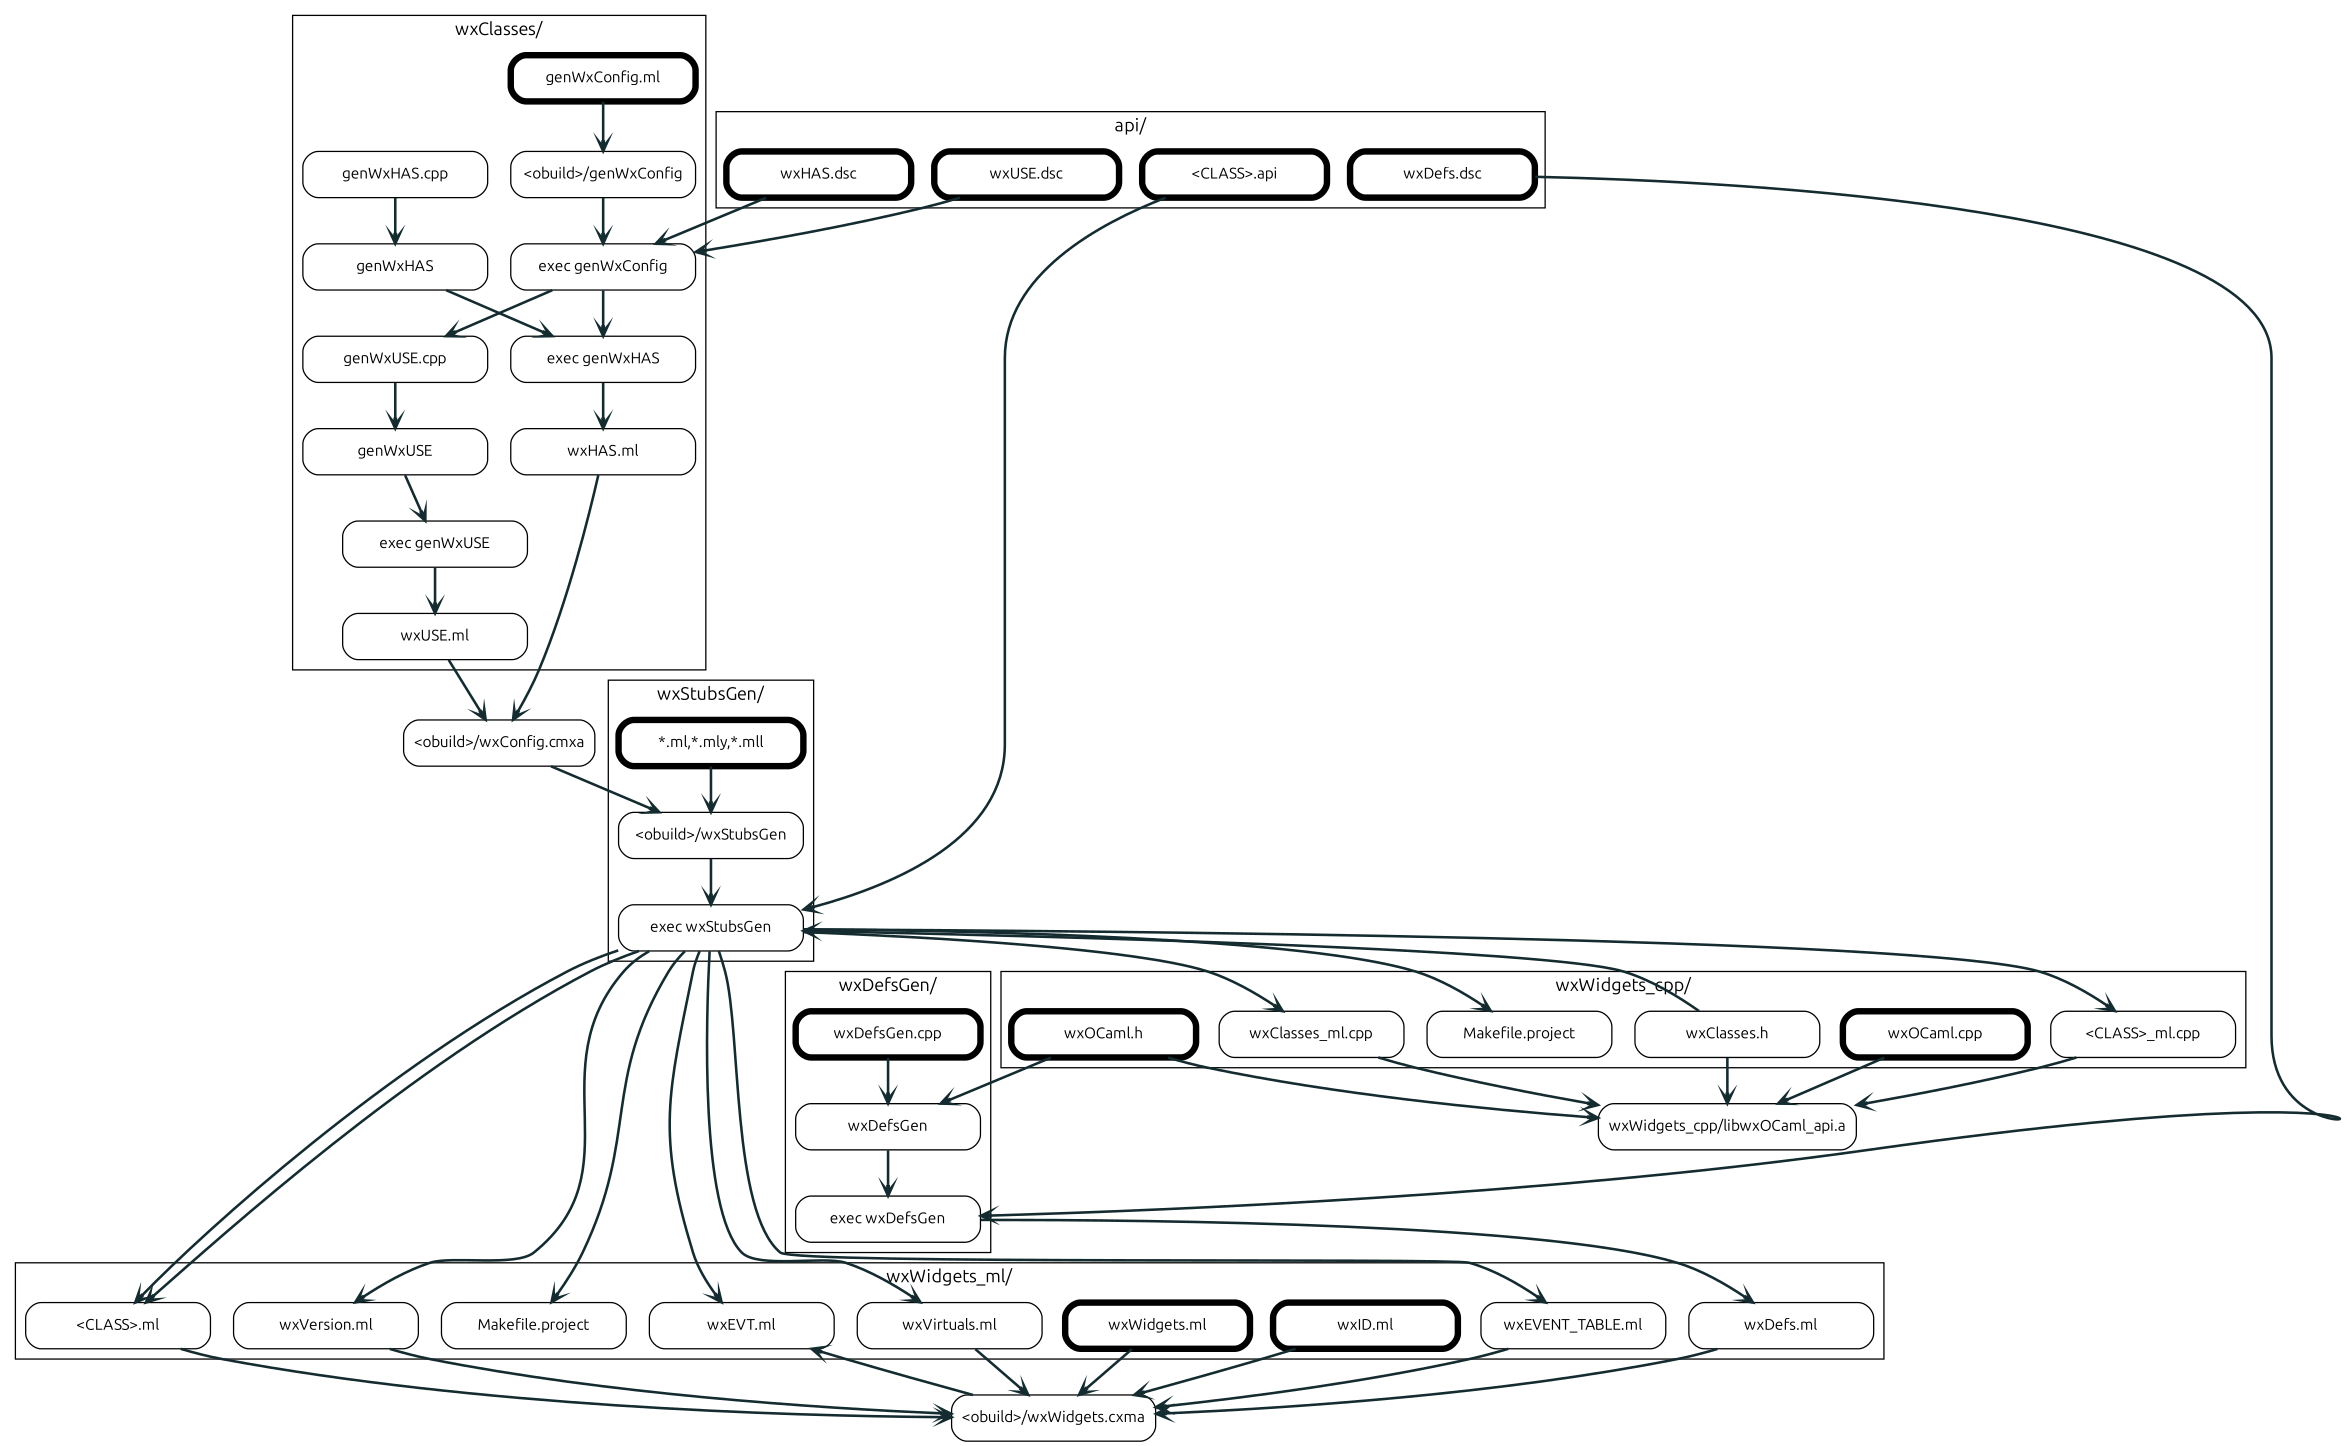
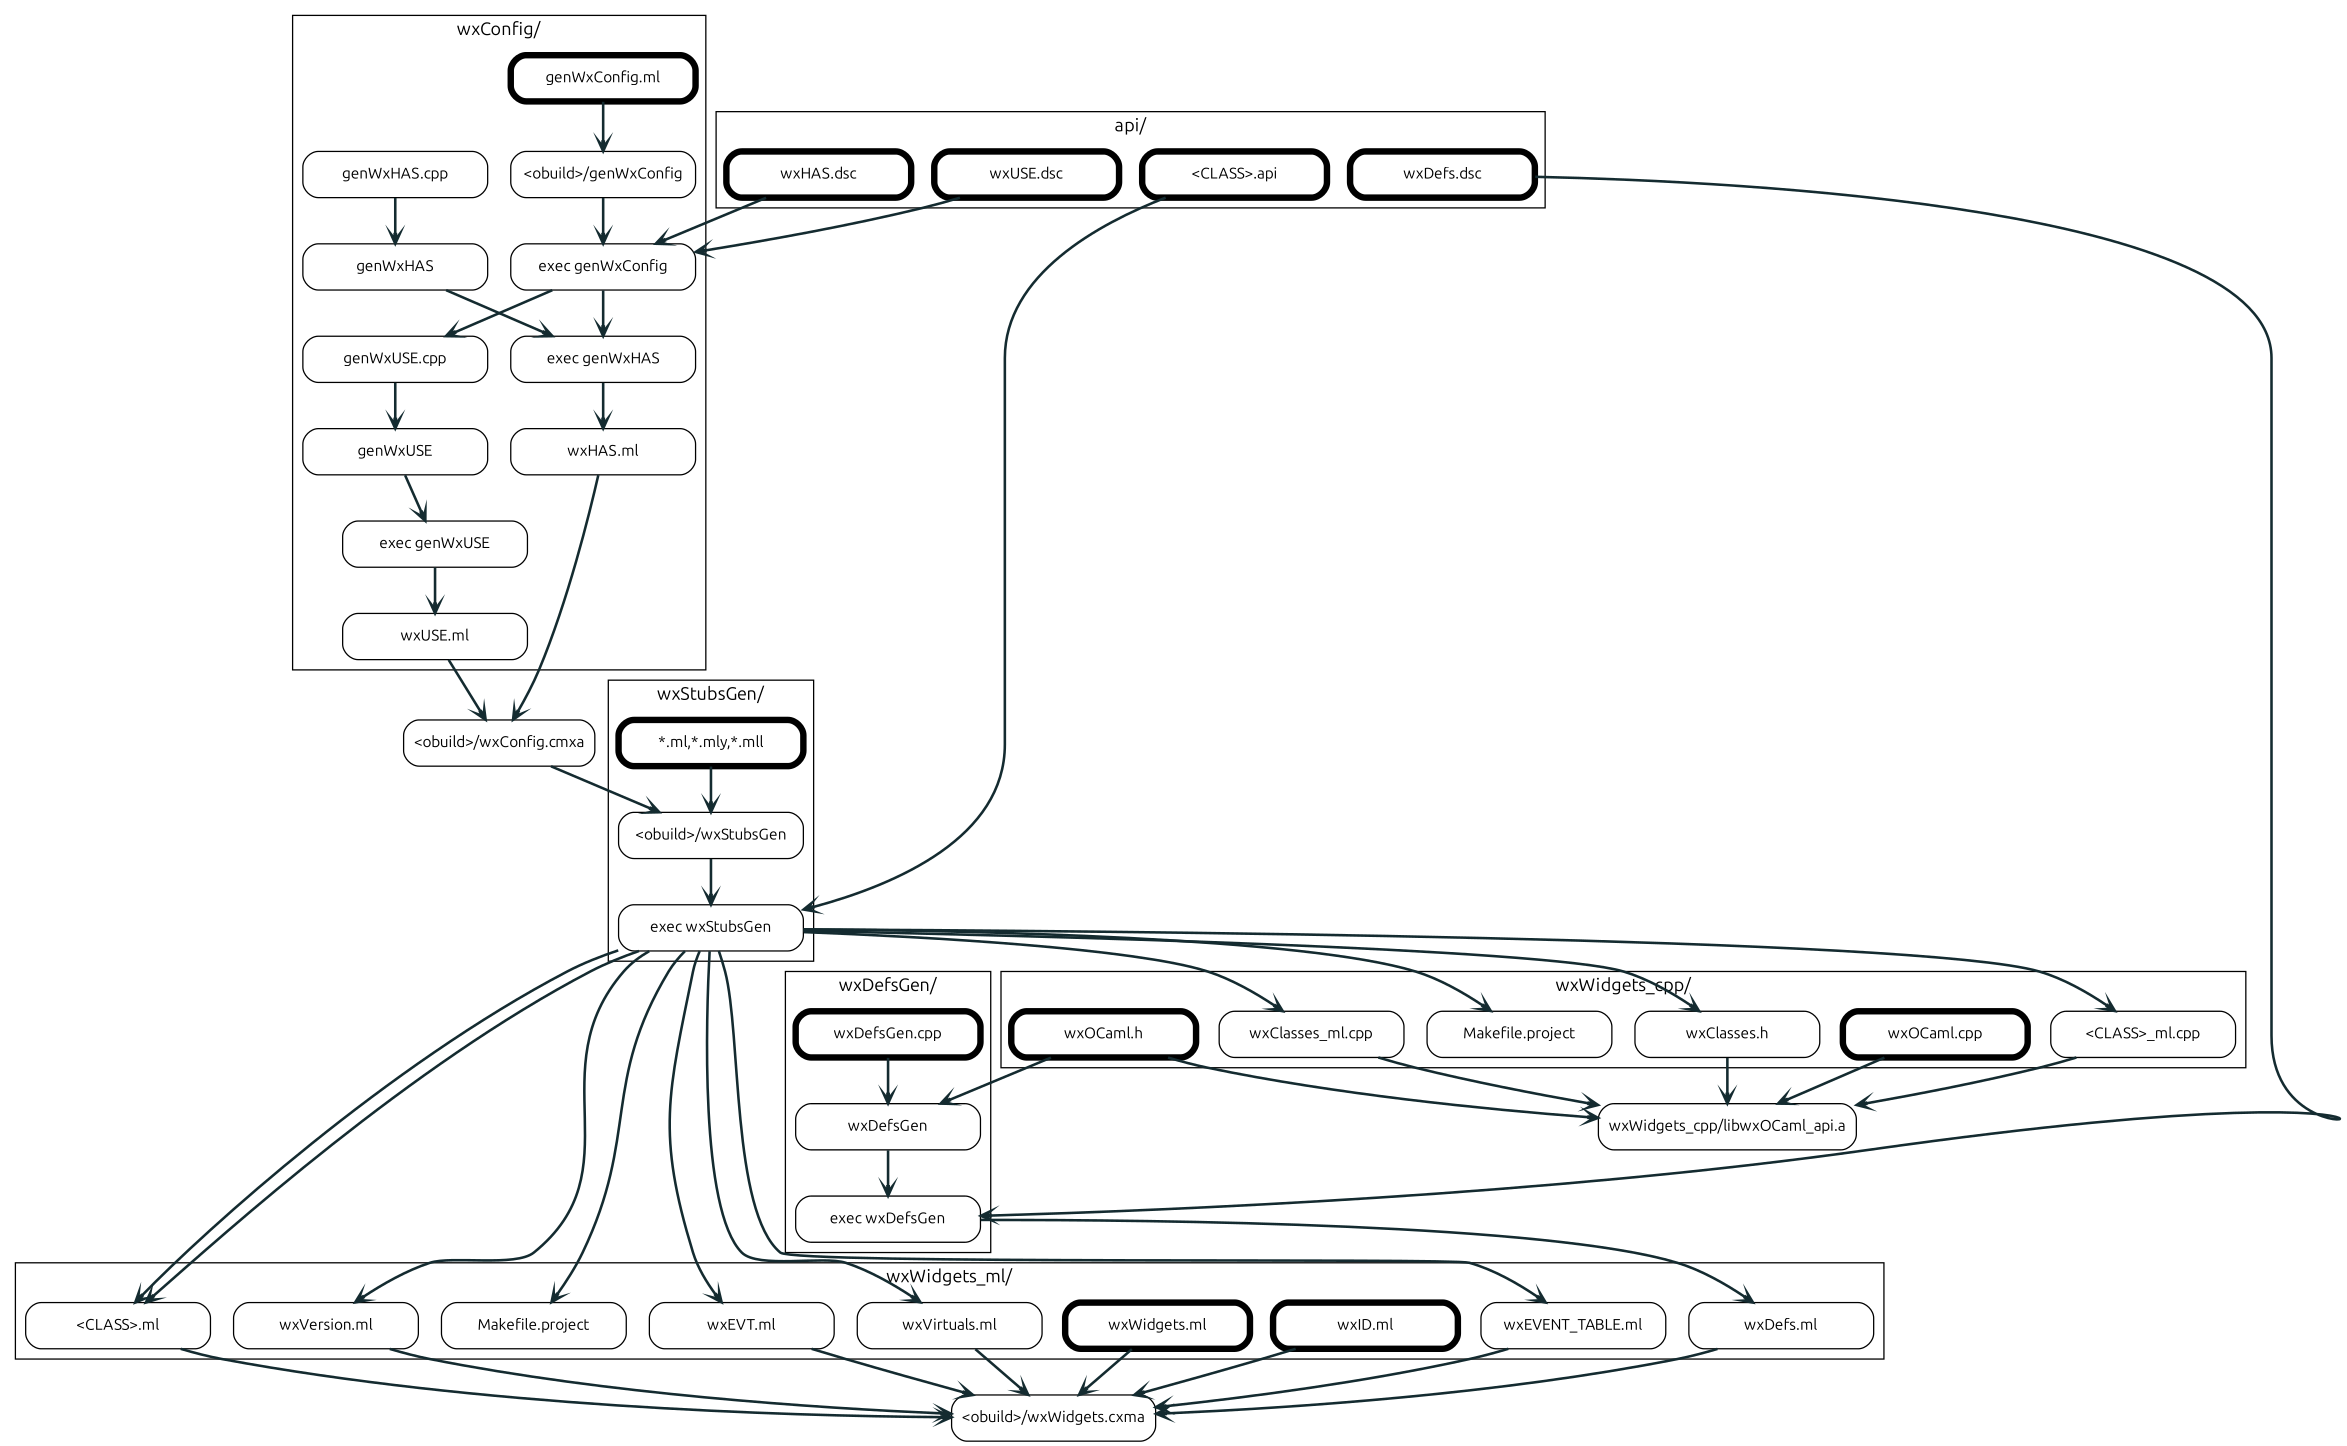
(499, 30) -> (499, 30)
(1329, 947) -> (1341, 948)
(897, 1374) -> (887, 1371)
